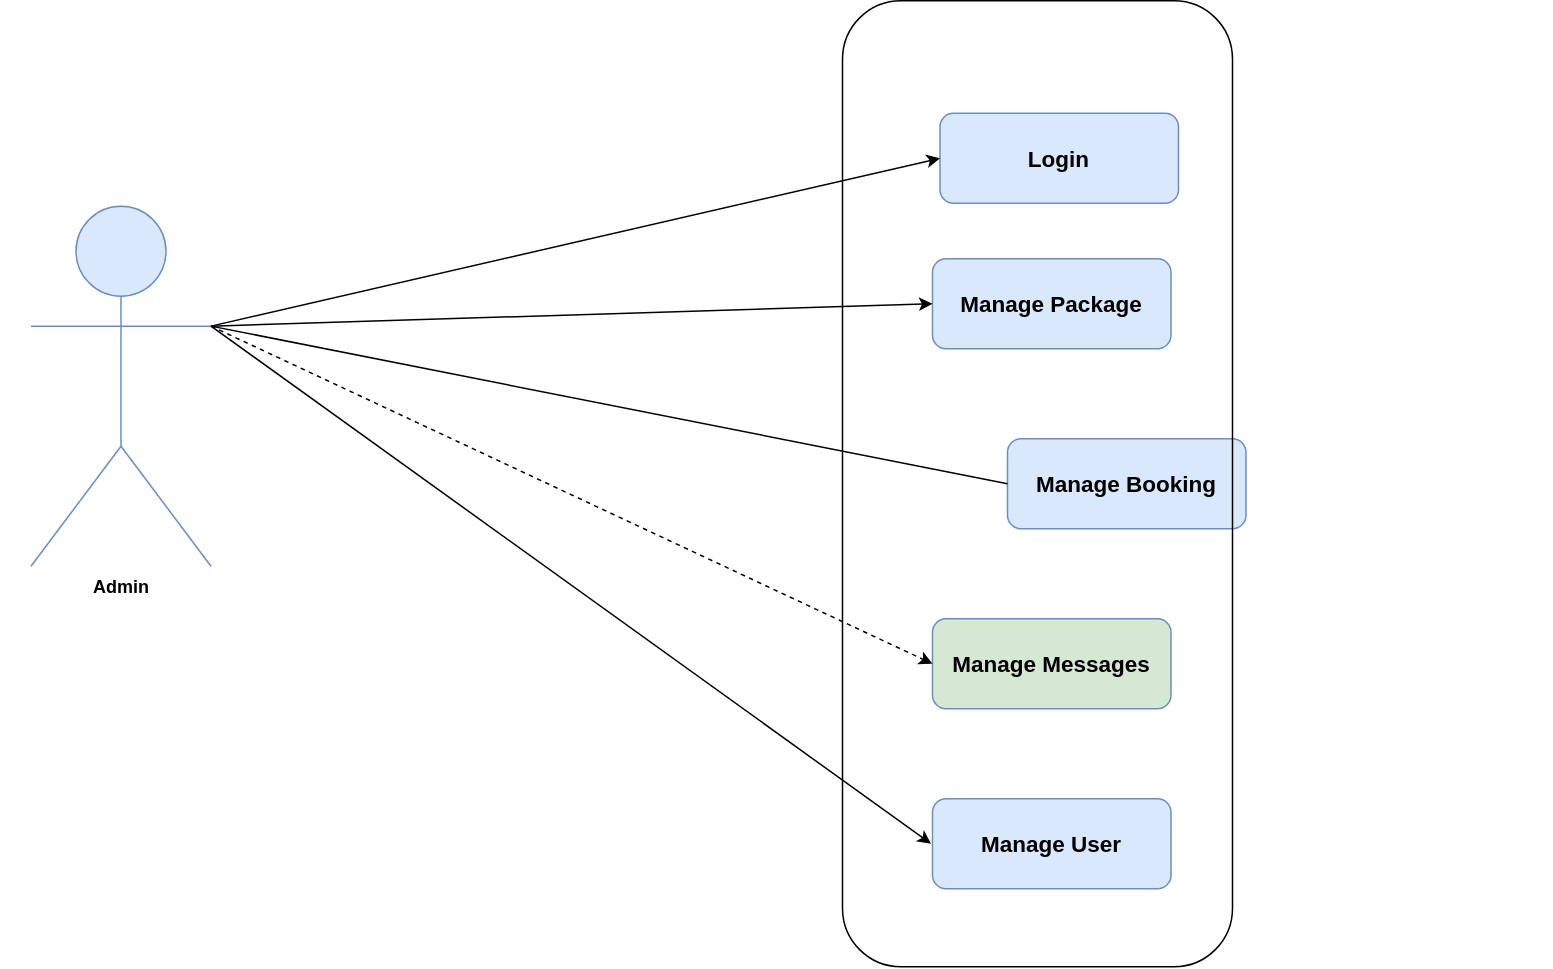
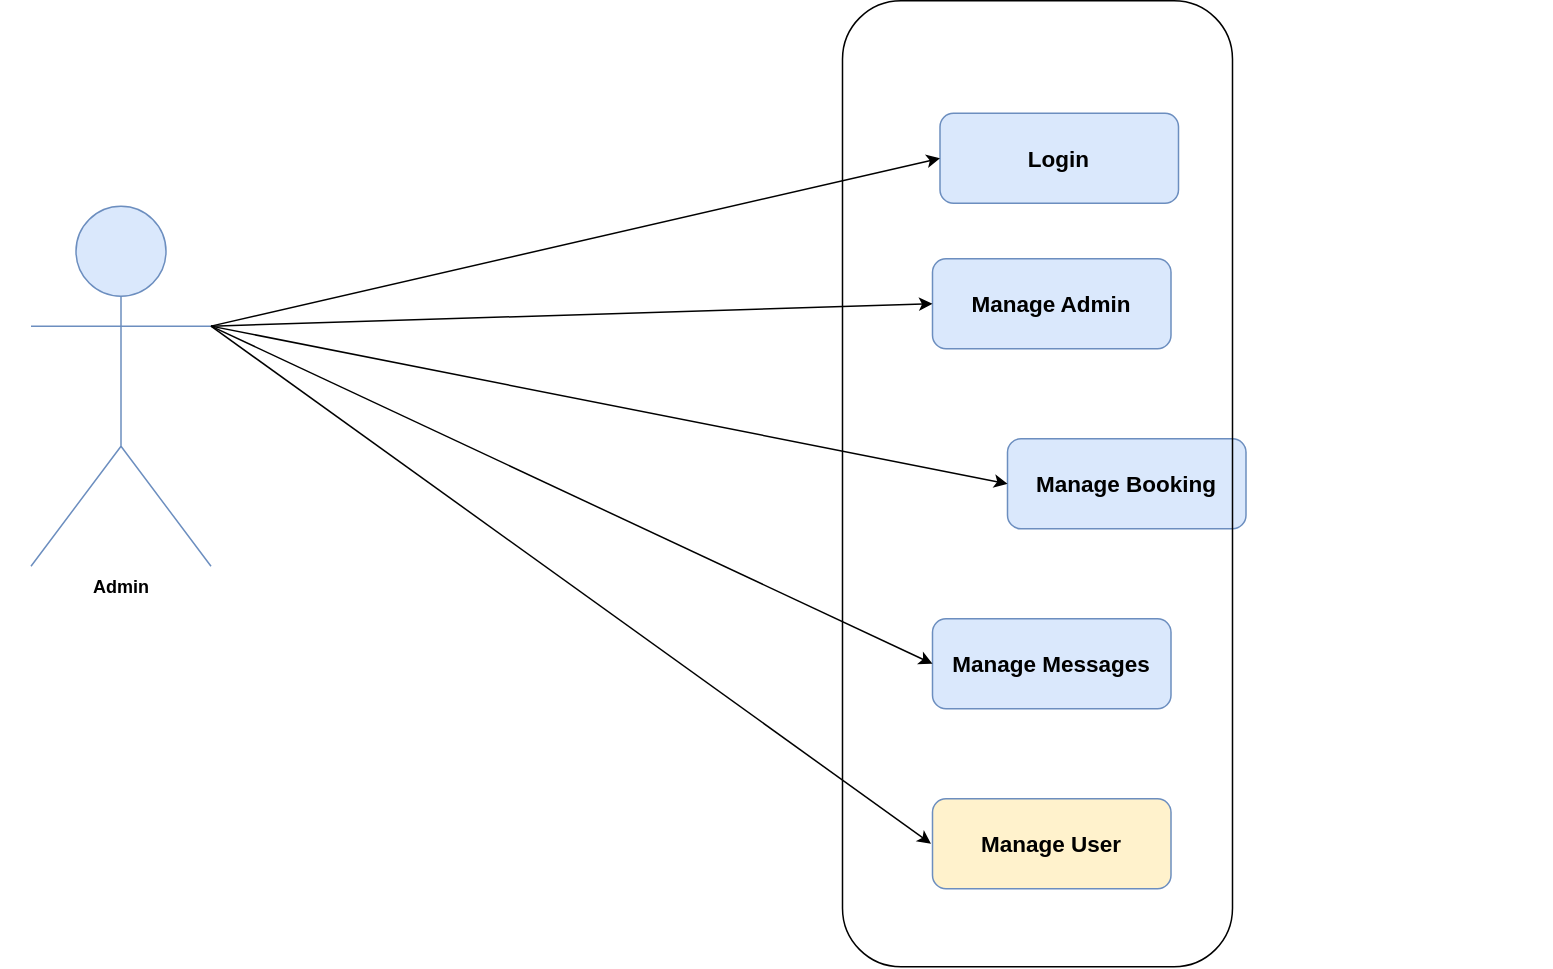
(1052, 304) -> (1052, 304)
(999, 482) -> (996, 482)
(569, 494) -> (569, 494)
(1052, 664) -> (1052, 664)
(1052, 844) -> (1052, 844)
